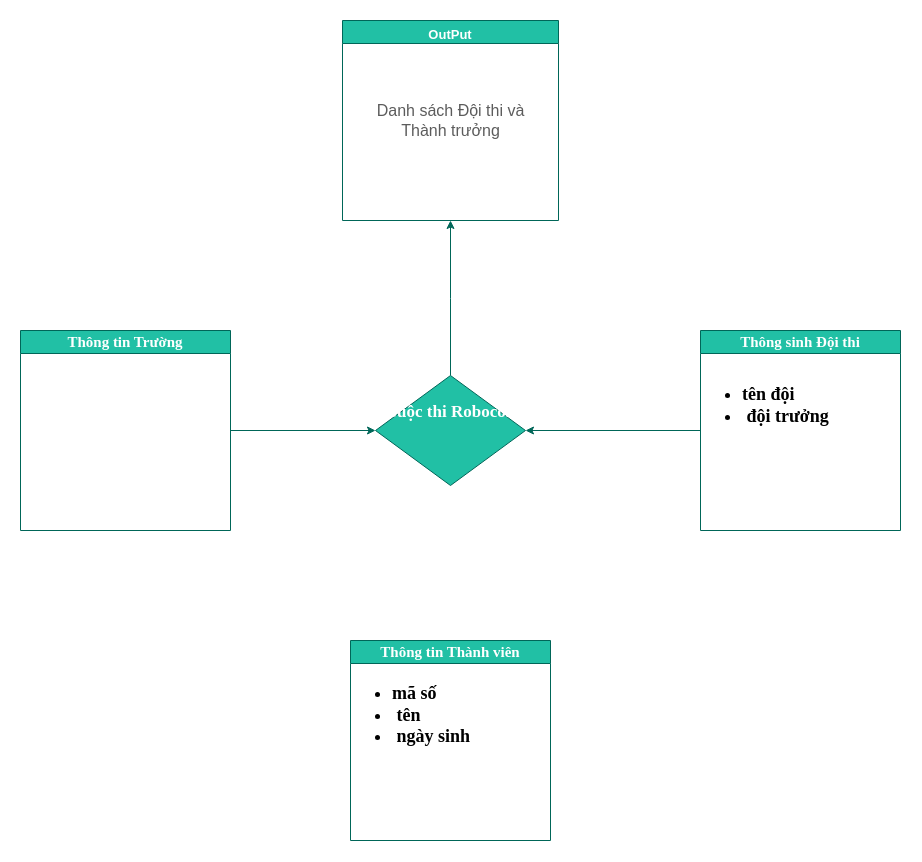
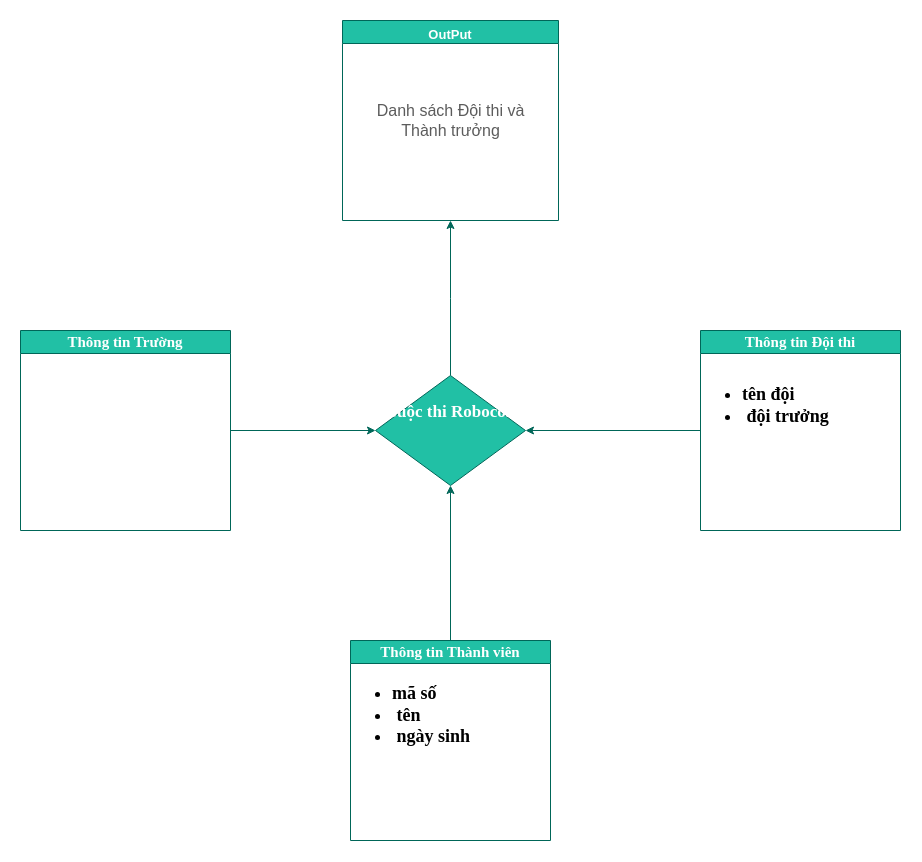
(801, 342) -> (801, 342)
none -> (451, 566)
